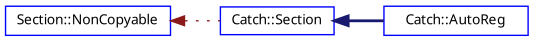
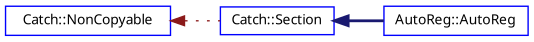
(88, 21) -> (88, 21)
(456, 21) -> (456, 21)
